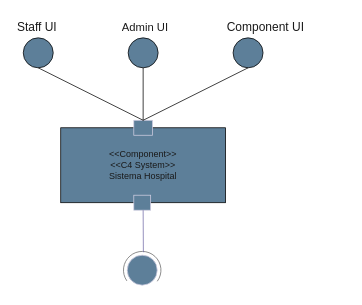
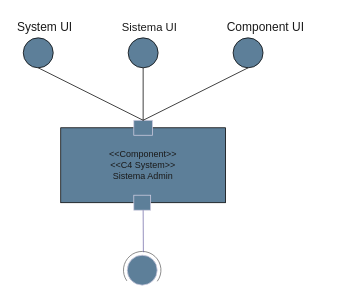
(36, 26) -> (38, 26)
(140, 26) -> (145, 26)
(143, 165) -> (143, 165)
